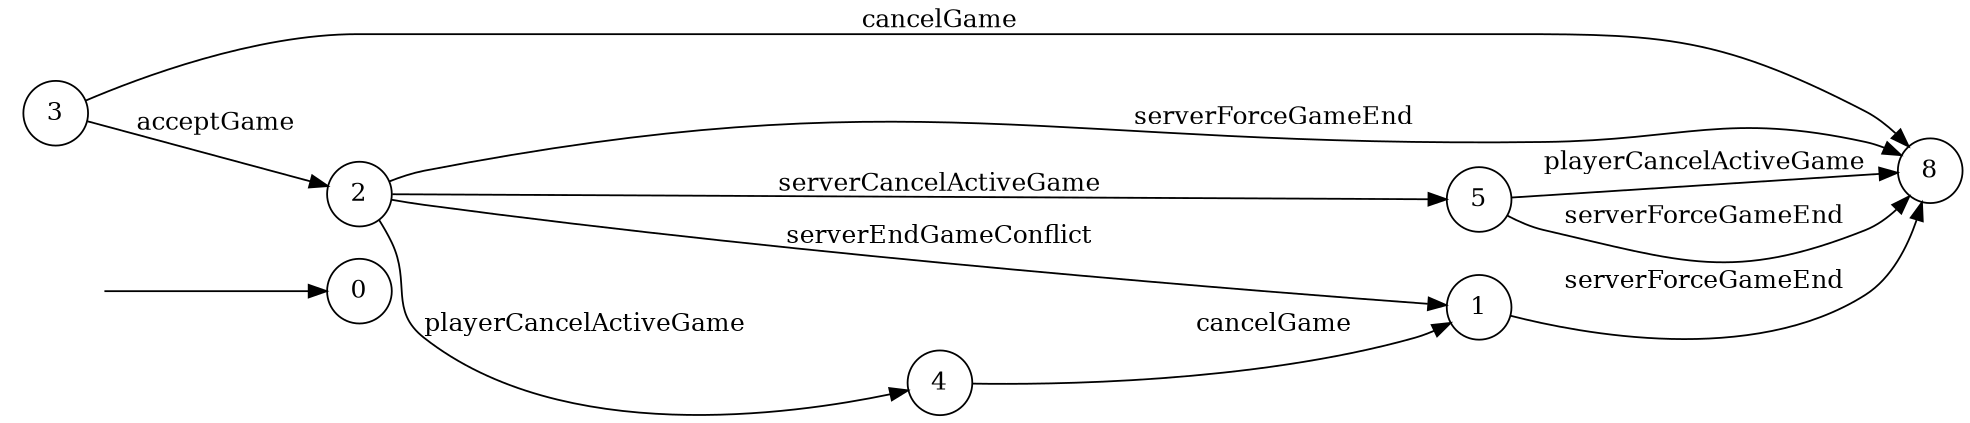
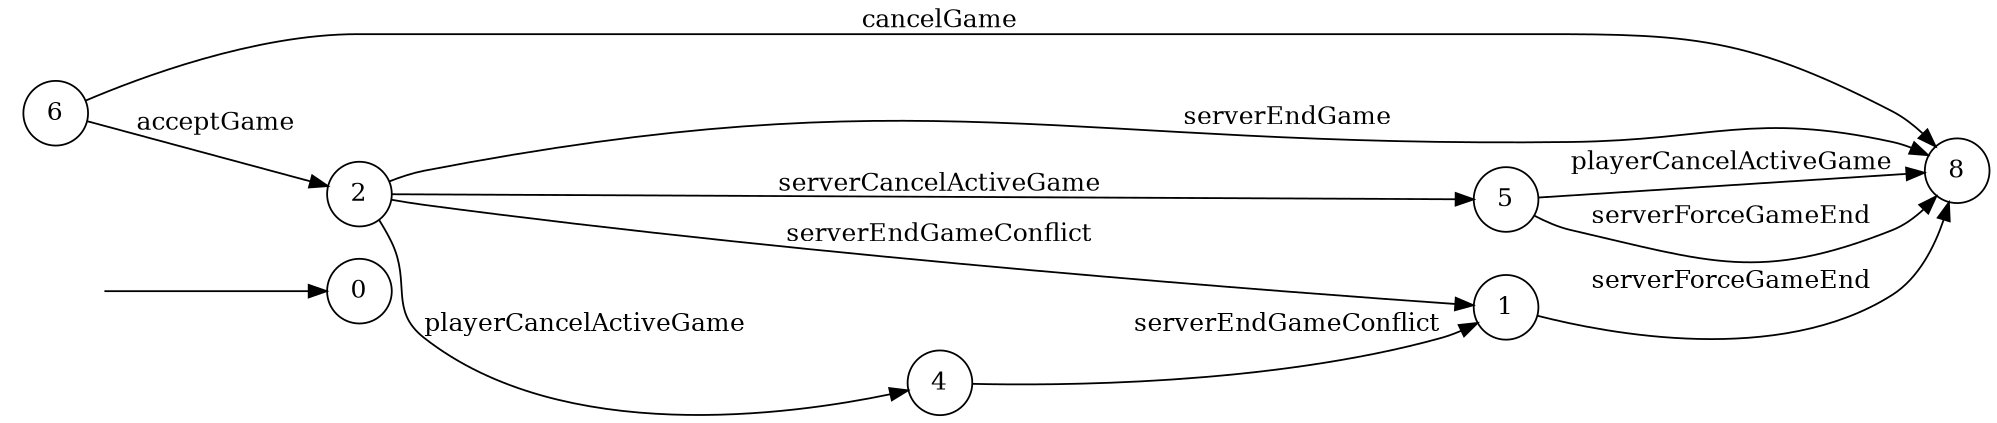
(56, 113) -> (56, 113)
(1274, 118) -> (1288, 118)
(1274, 324) -> (1288, 324)
